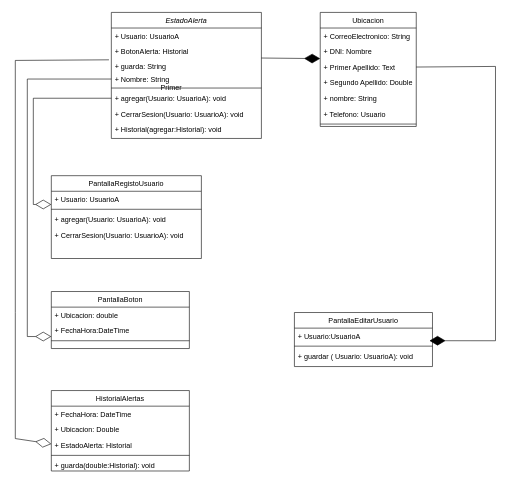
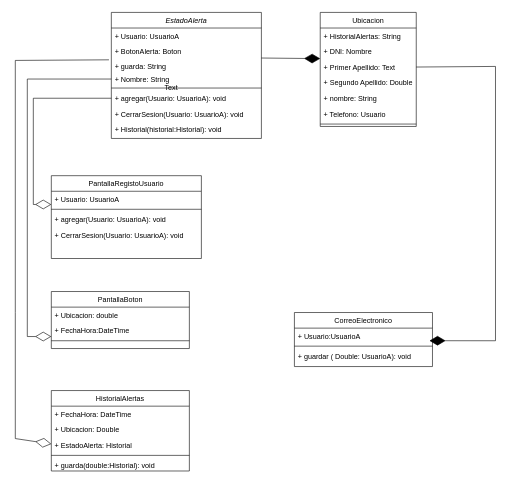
(372, 36) -> (368, 36)
(156, 52) -> (151, 52)
(171, 87) -> (171, 87)
(177, 130) -> (178, 130)
(363, 320) -> (363, 320)
(361, 356) -> (359, 356)
